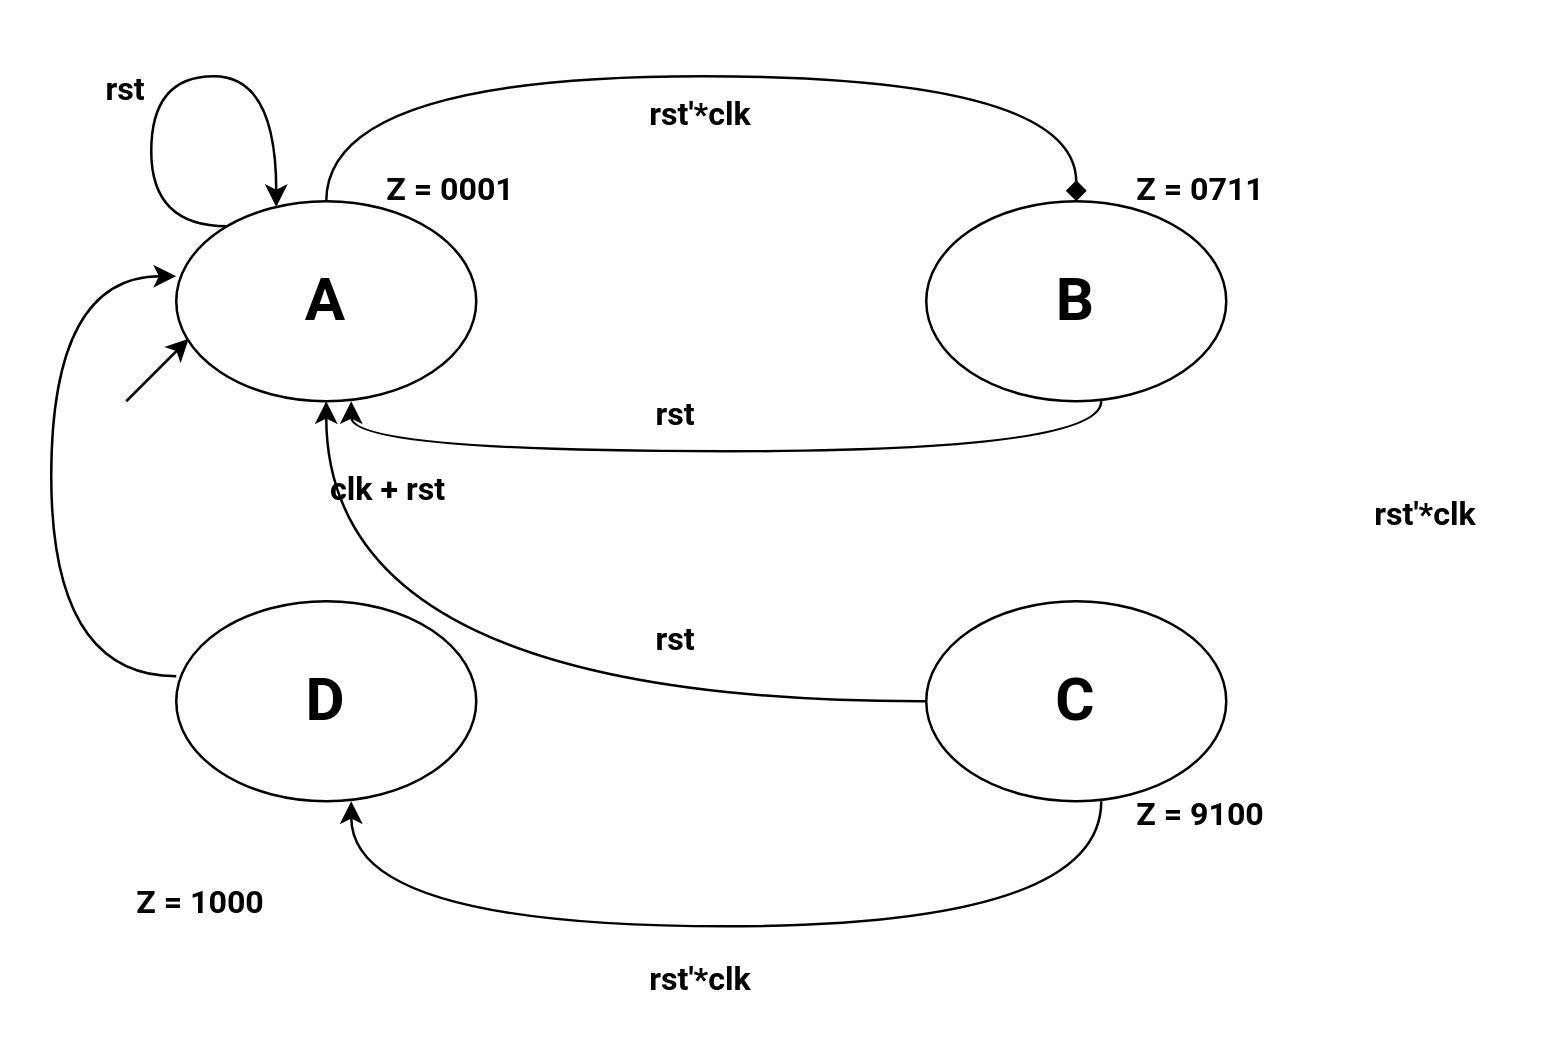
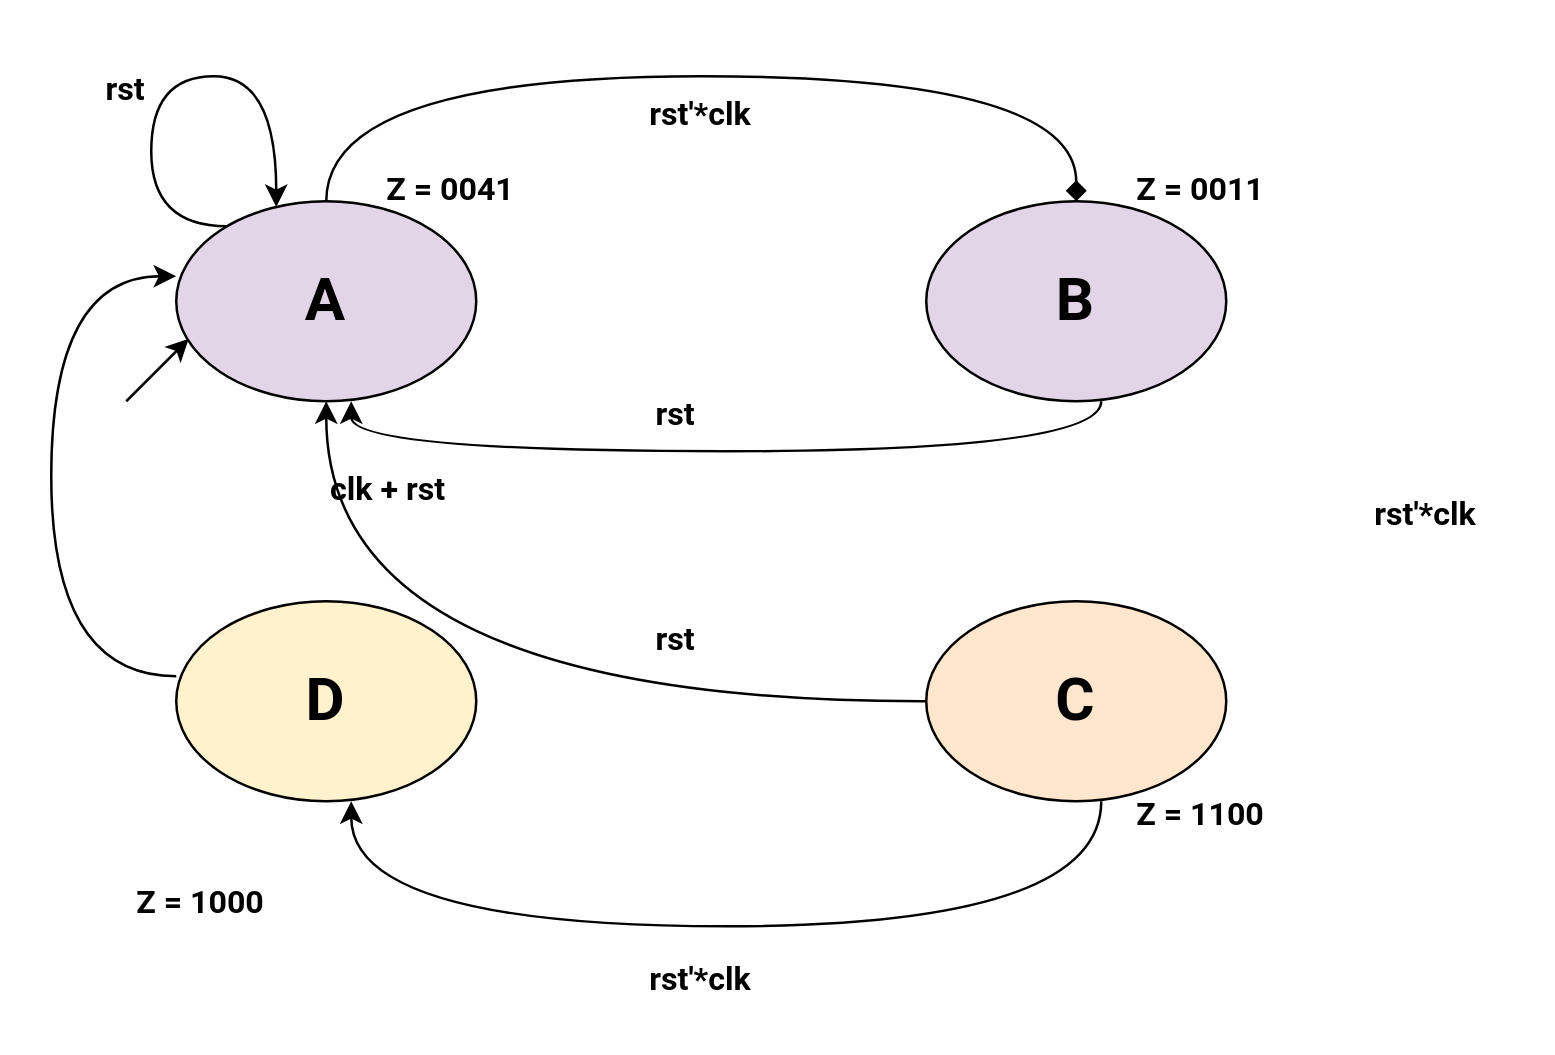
(451, 189) -> (451, 189)
(1201, 189) -> (1201, 189)
(326, 301) -> (326, 301)
(1076, 301) -> (1076, 301)
(326, 701) -> (326, 701)
(1076, 701) -> (1076, 701)
(1201, 814) -> (1201, 814)
